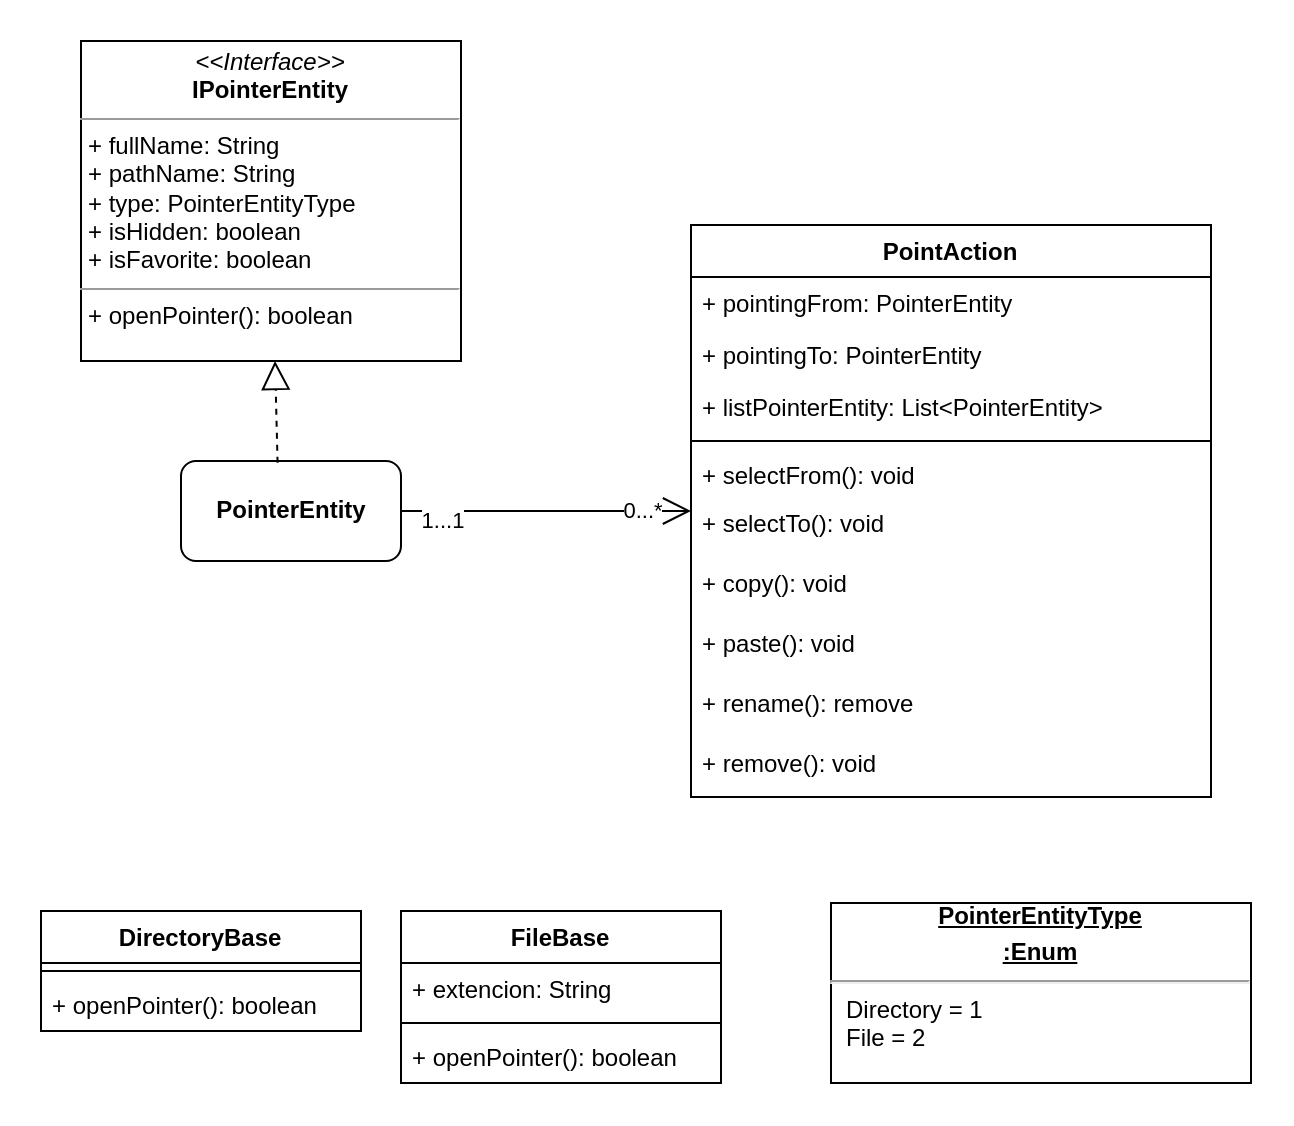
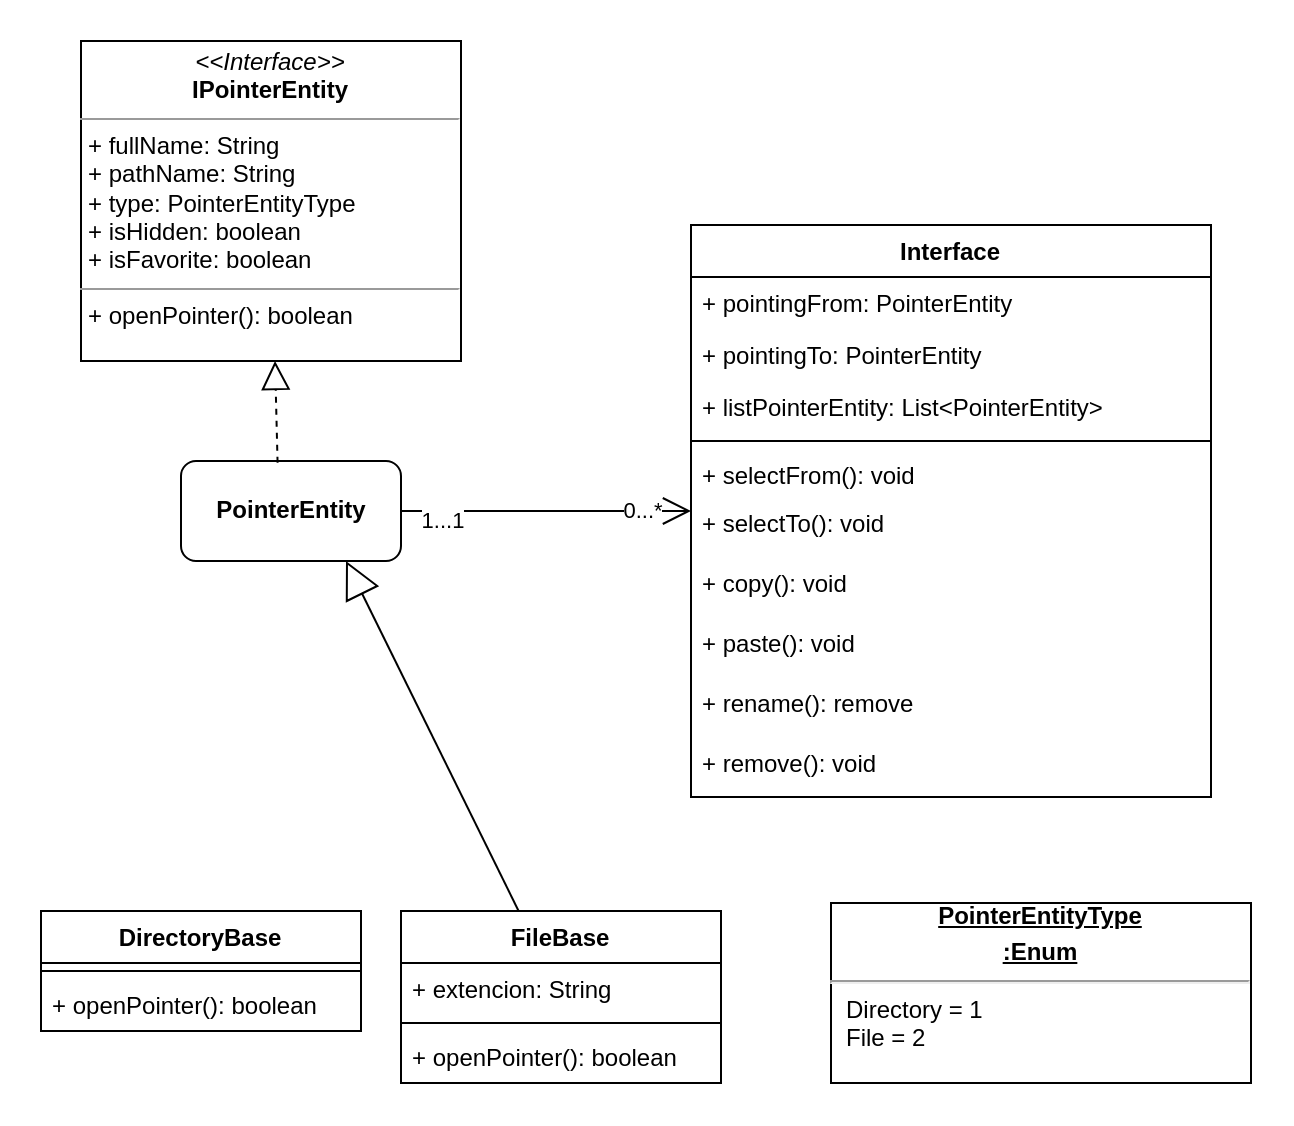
(950, 252) -> (950, 252)
none -> (440, 752)
